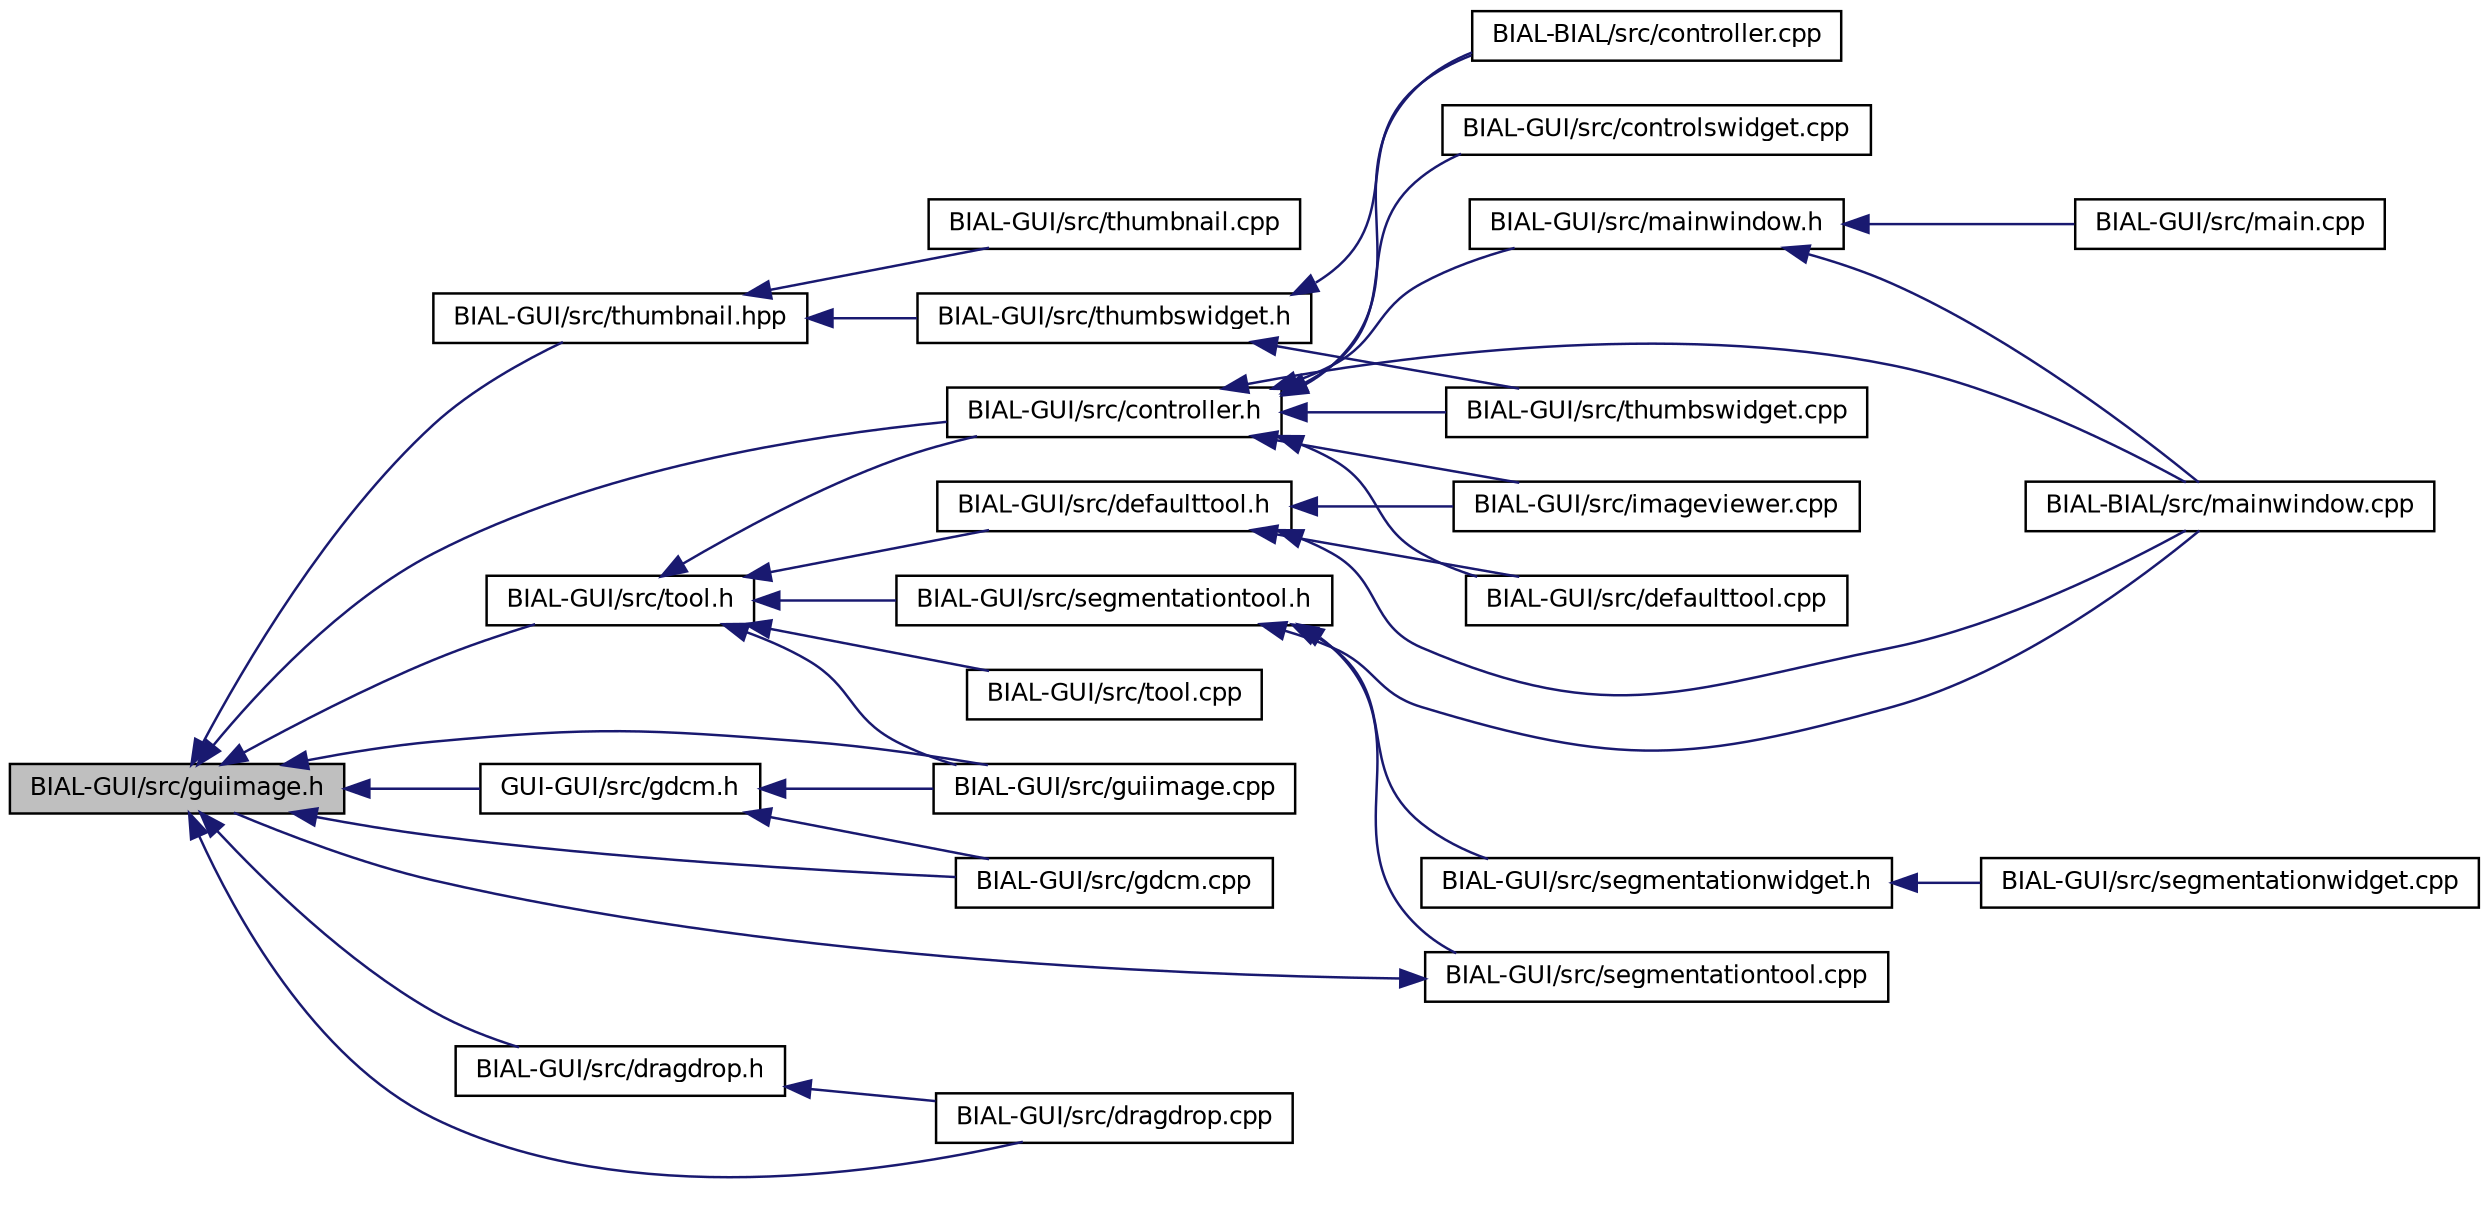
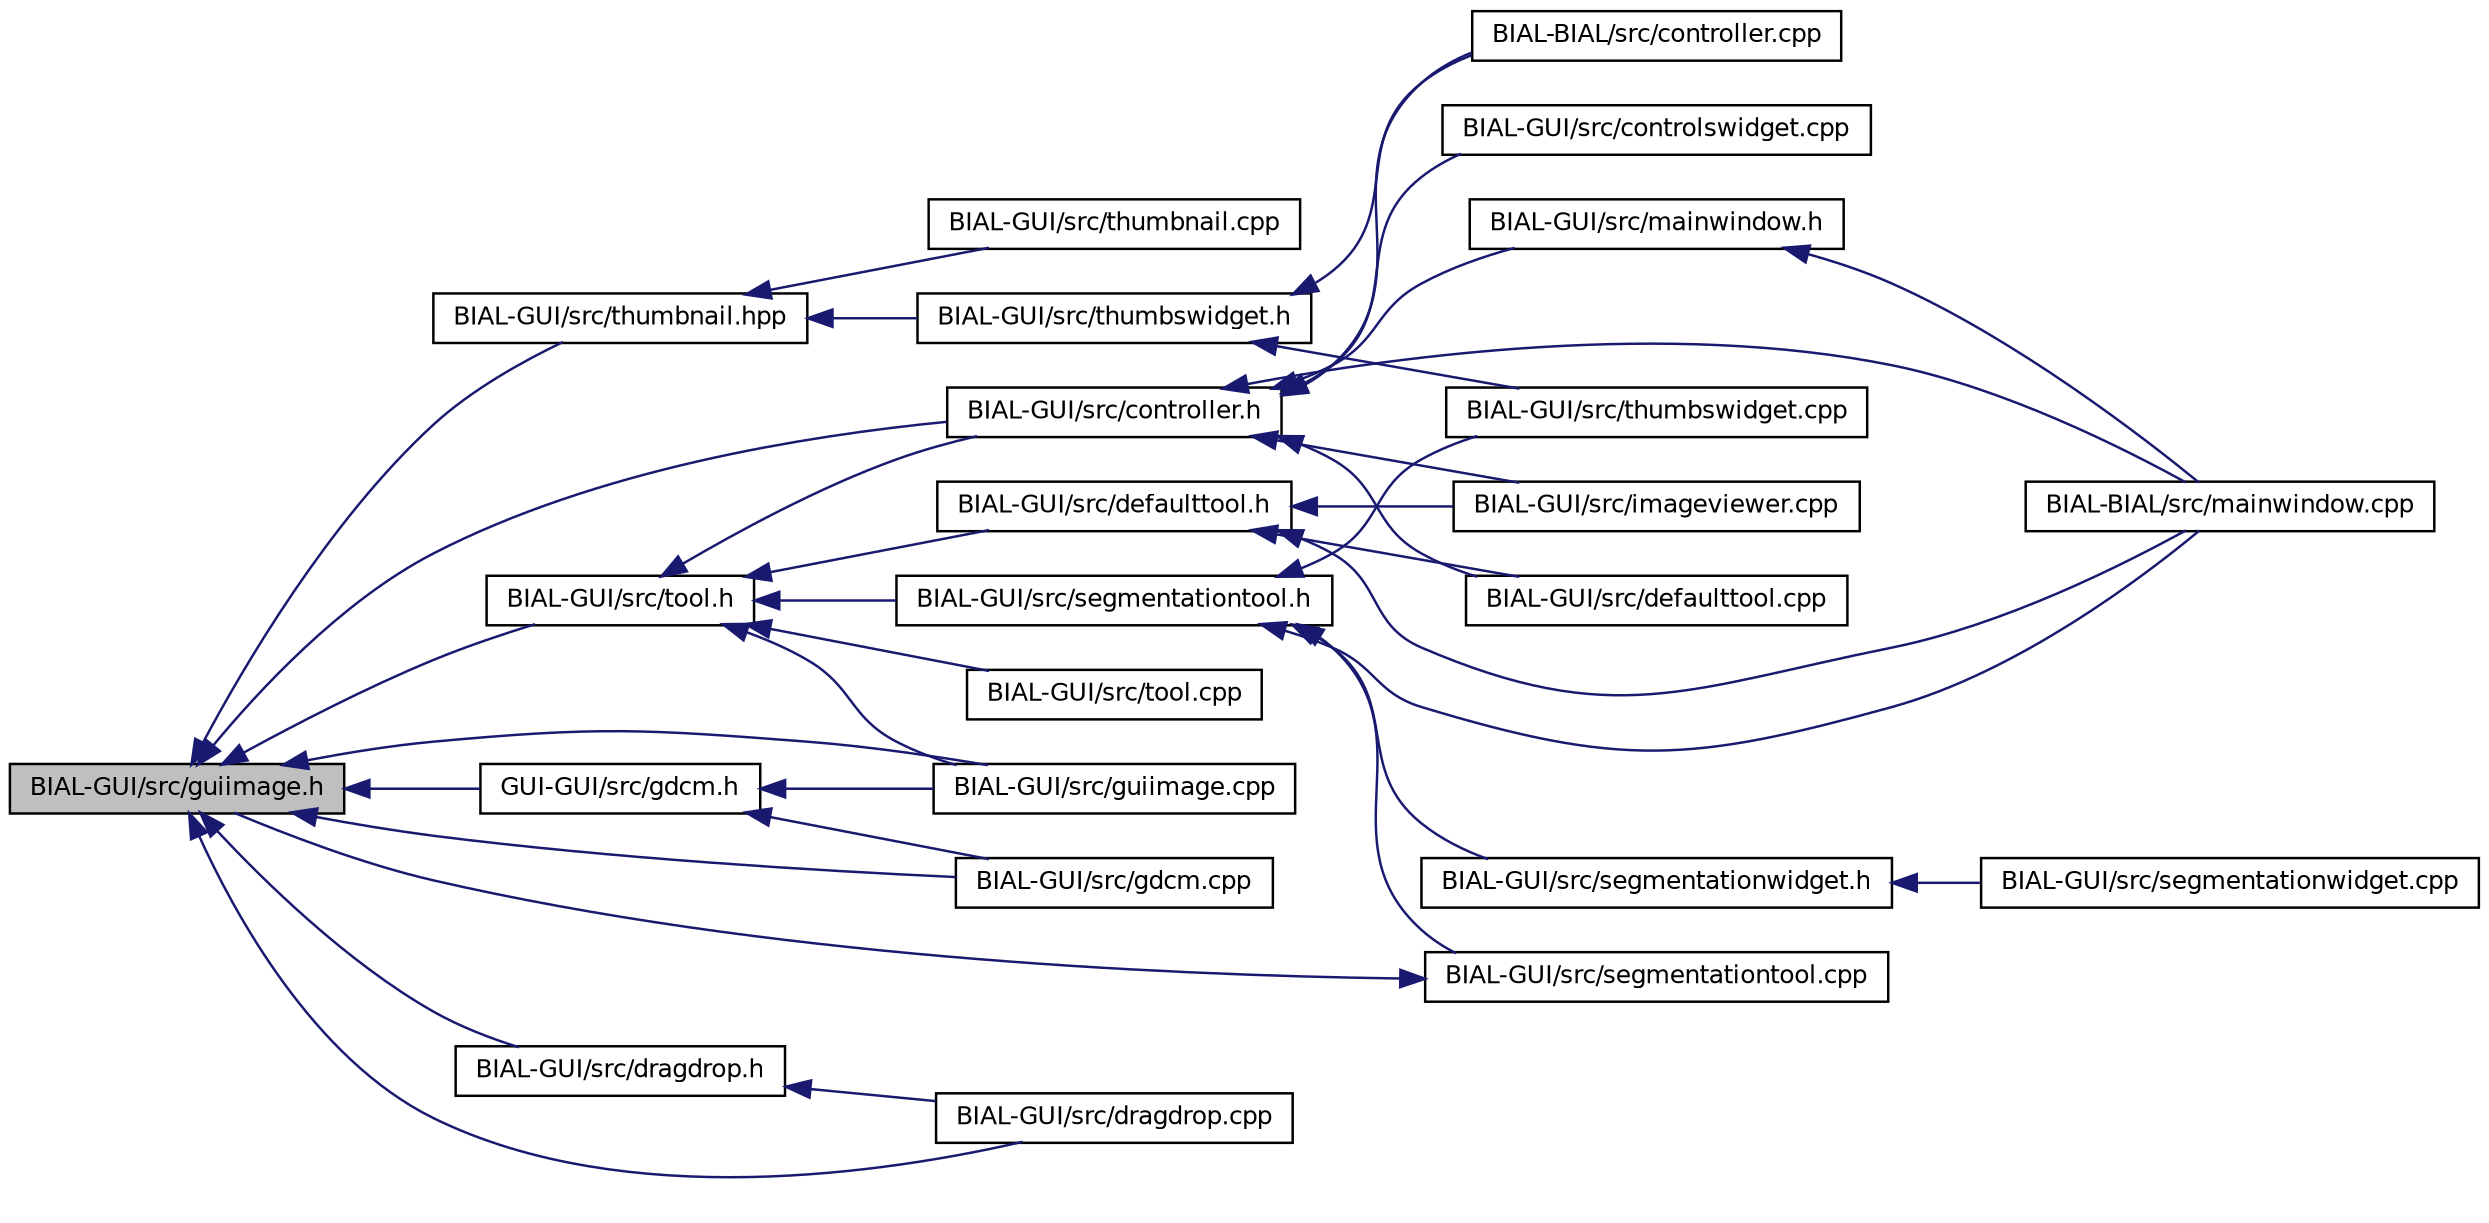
(2230, 224) -> none
(1376, 412) -> (1387, 491)
